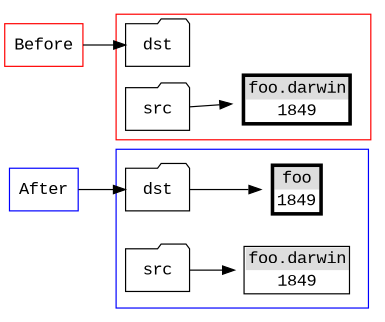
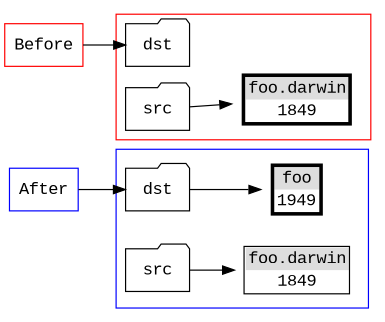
(297, 200) -> (297, 200)
